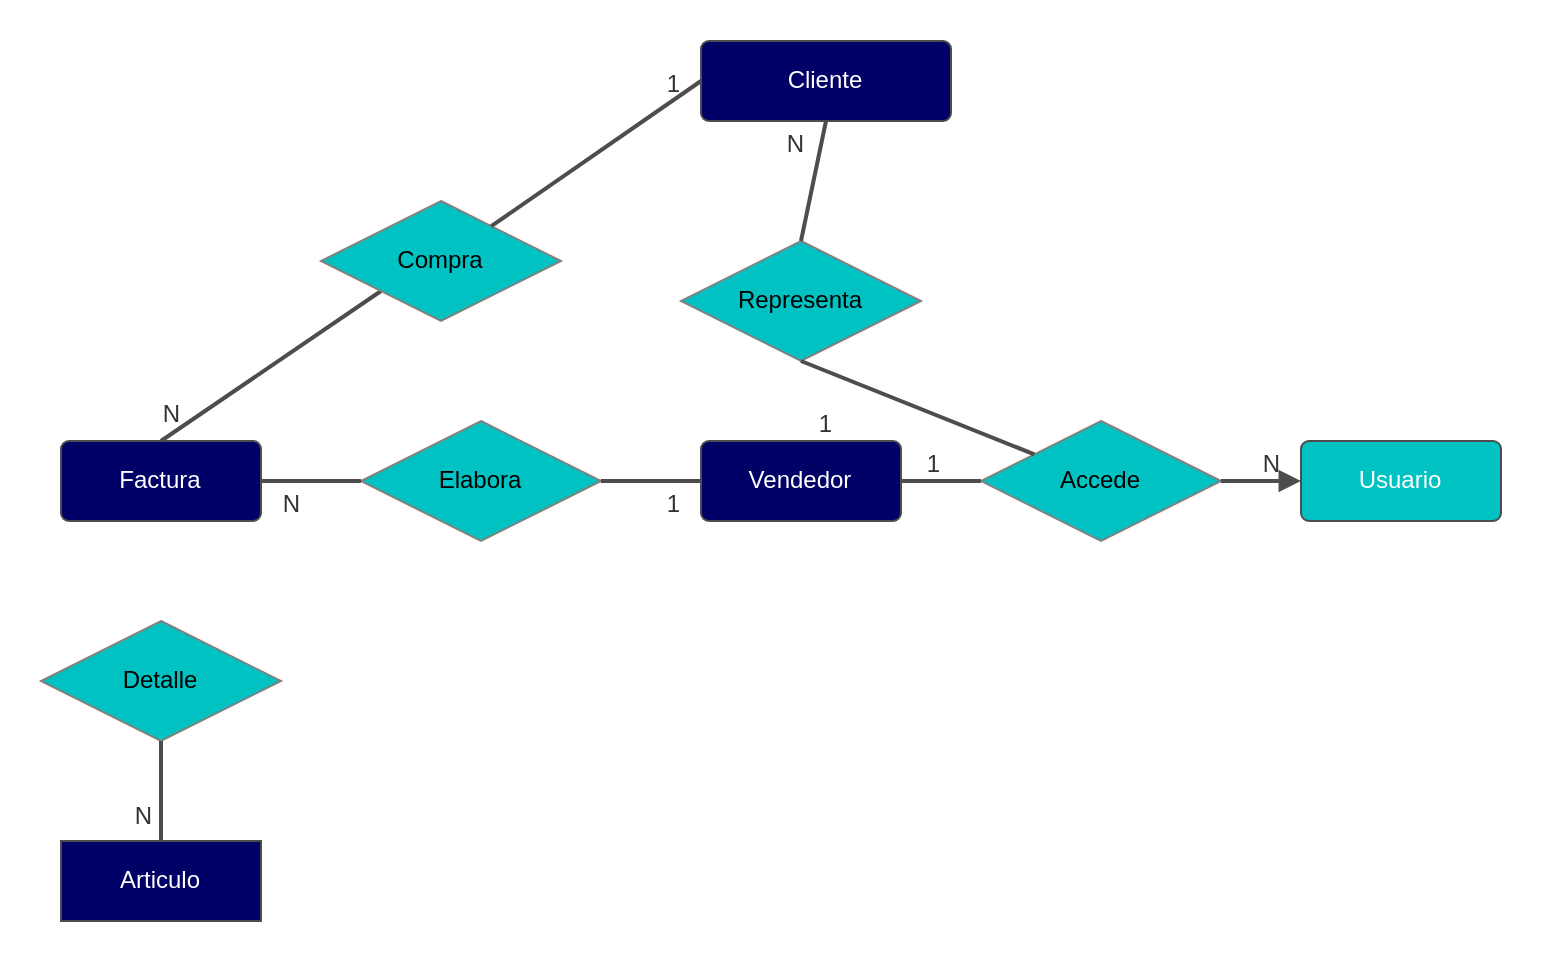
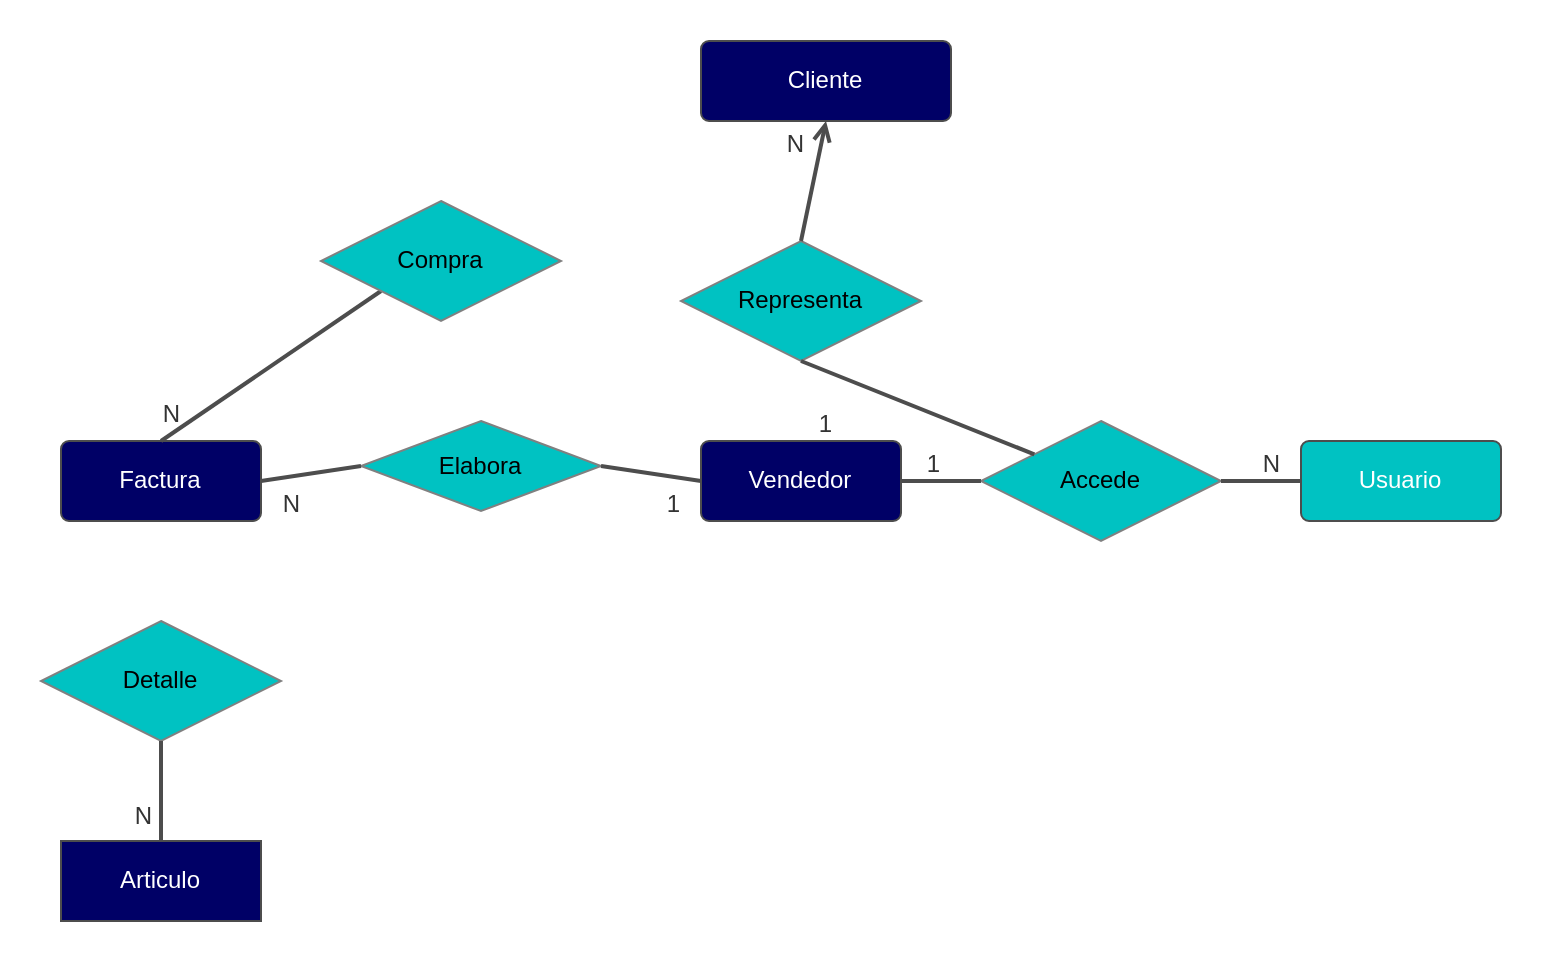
(825, 127) -> (824, 132)
(596, 154) -> none
(481, 481) -> (481, 466)
(1279, 481) -> (1289, 481)
